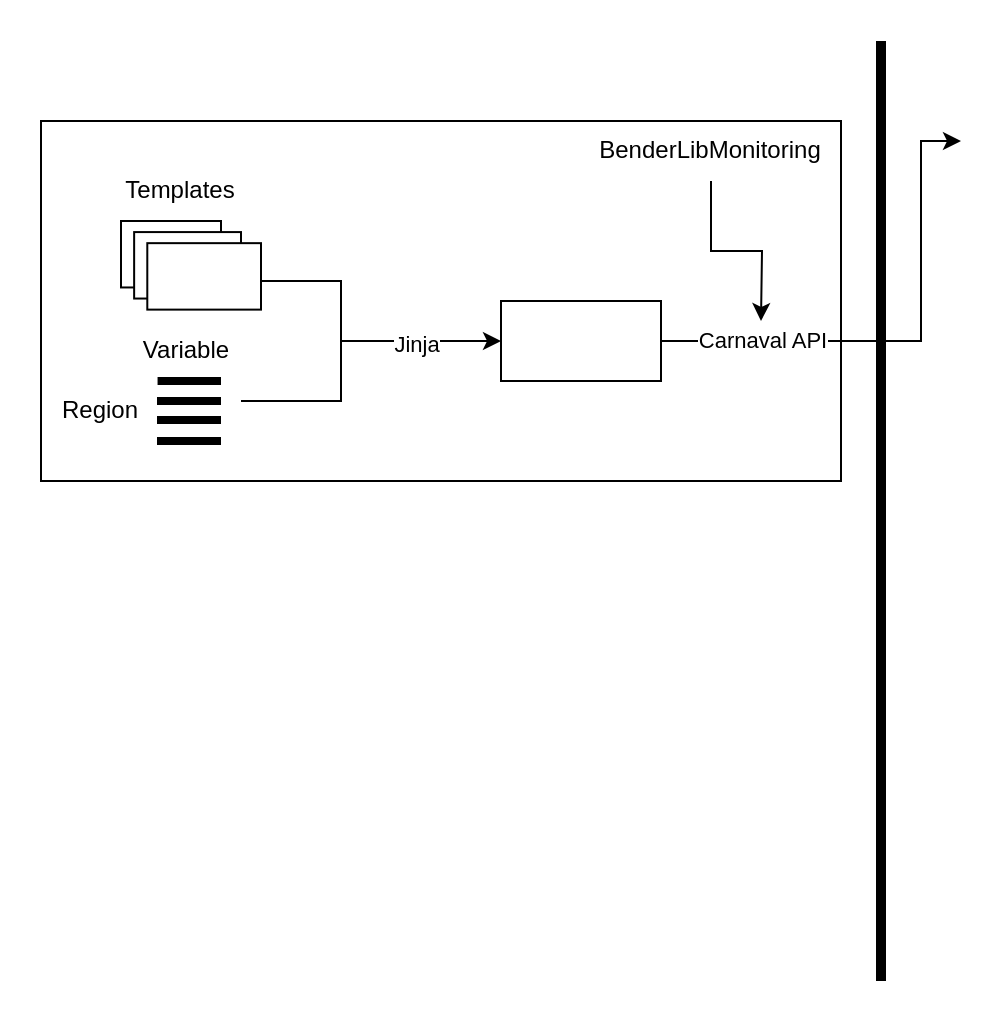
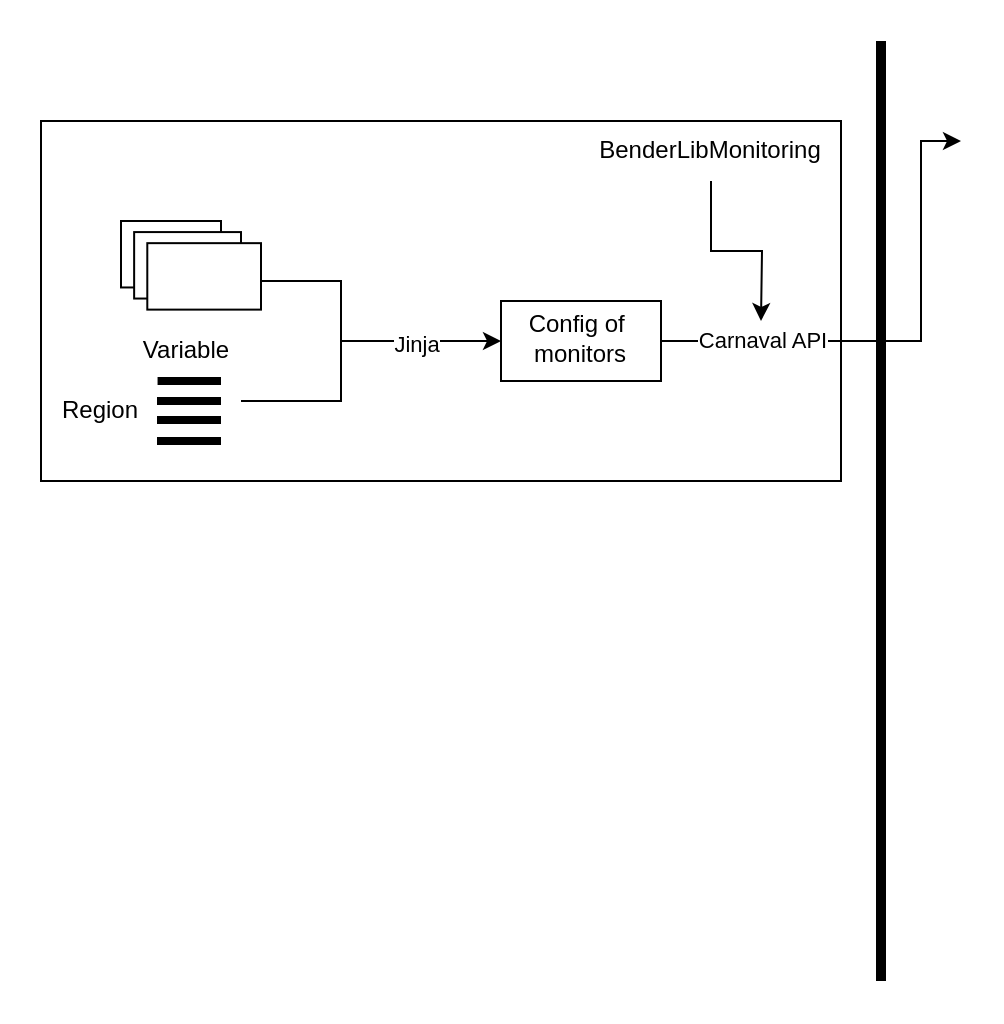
(181, 191) -> none
none -> (581, 340)
